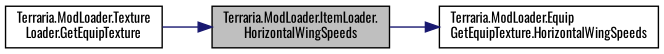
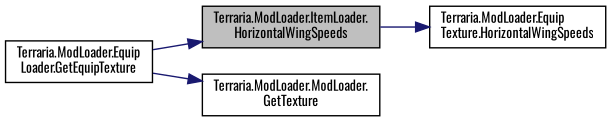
(84, 27) -> (79, 62)
(549, 27) -> (518, 27)
none -> (291, 95)
